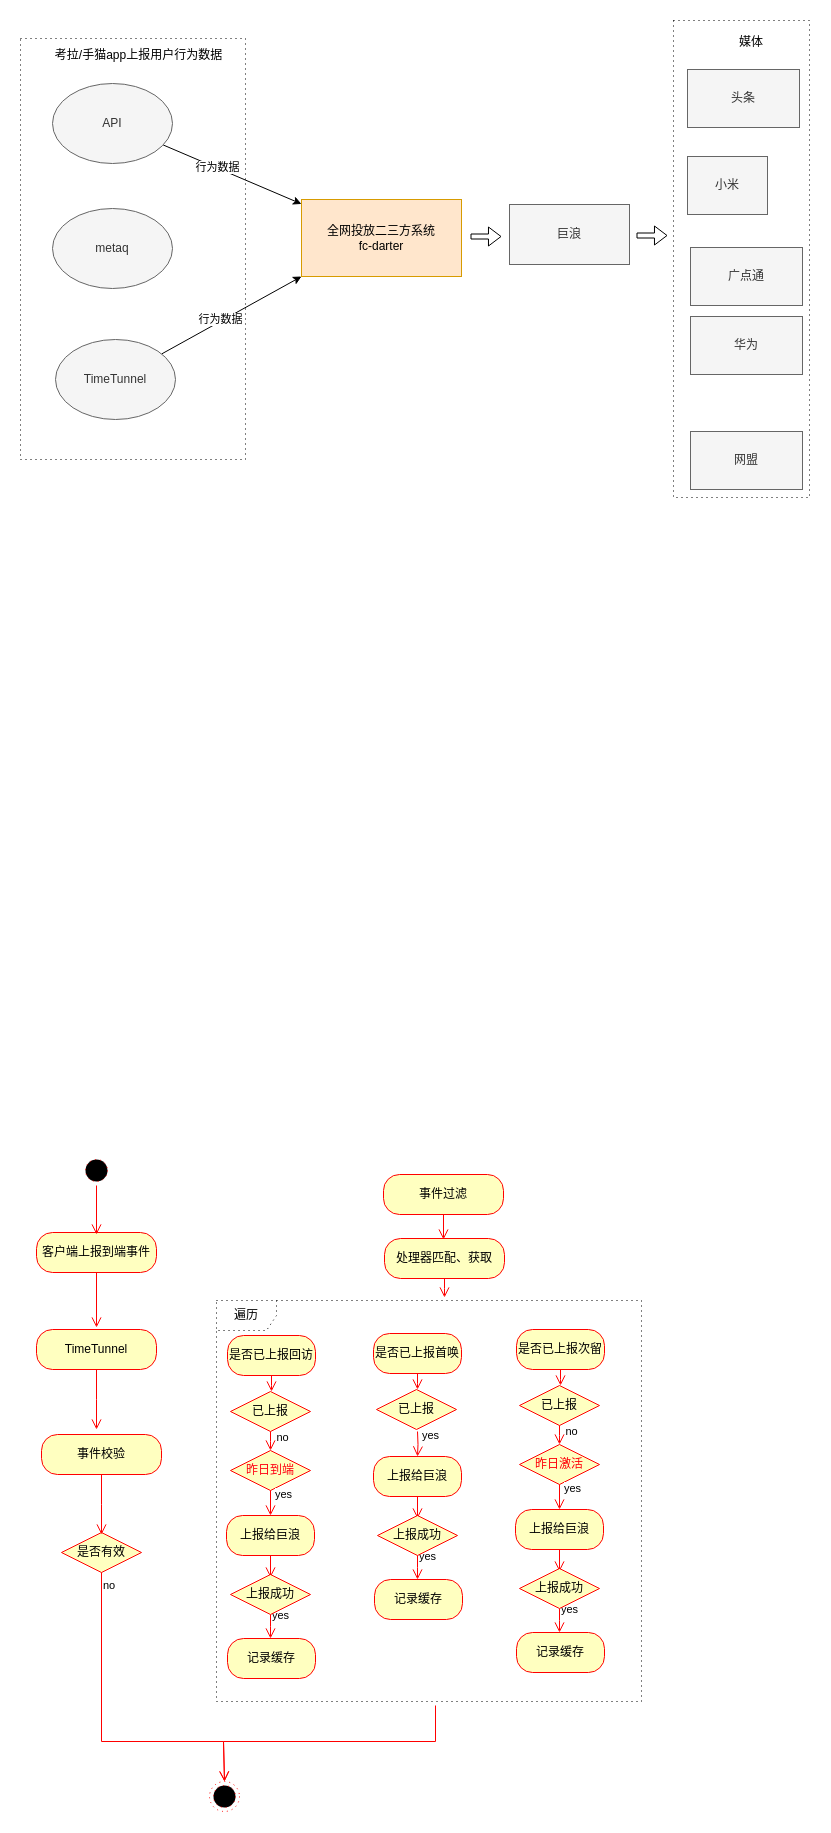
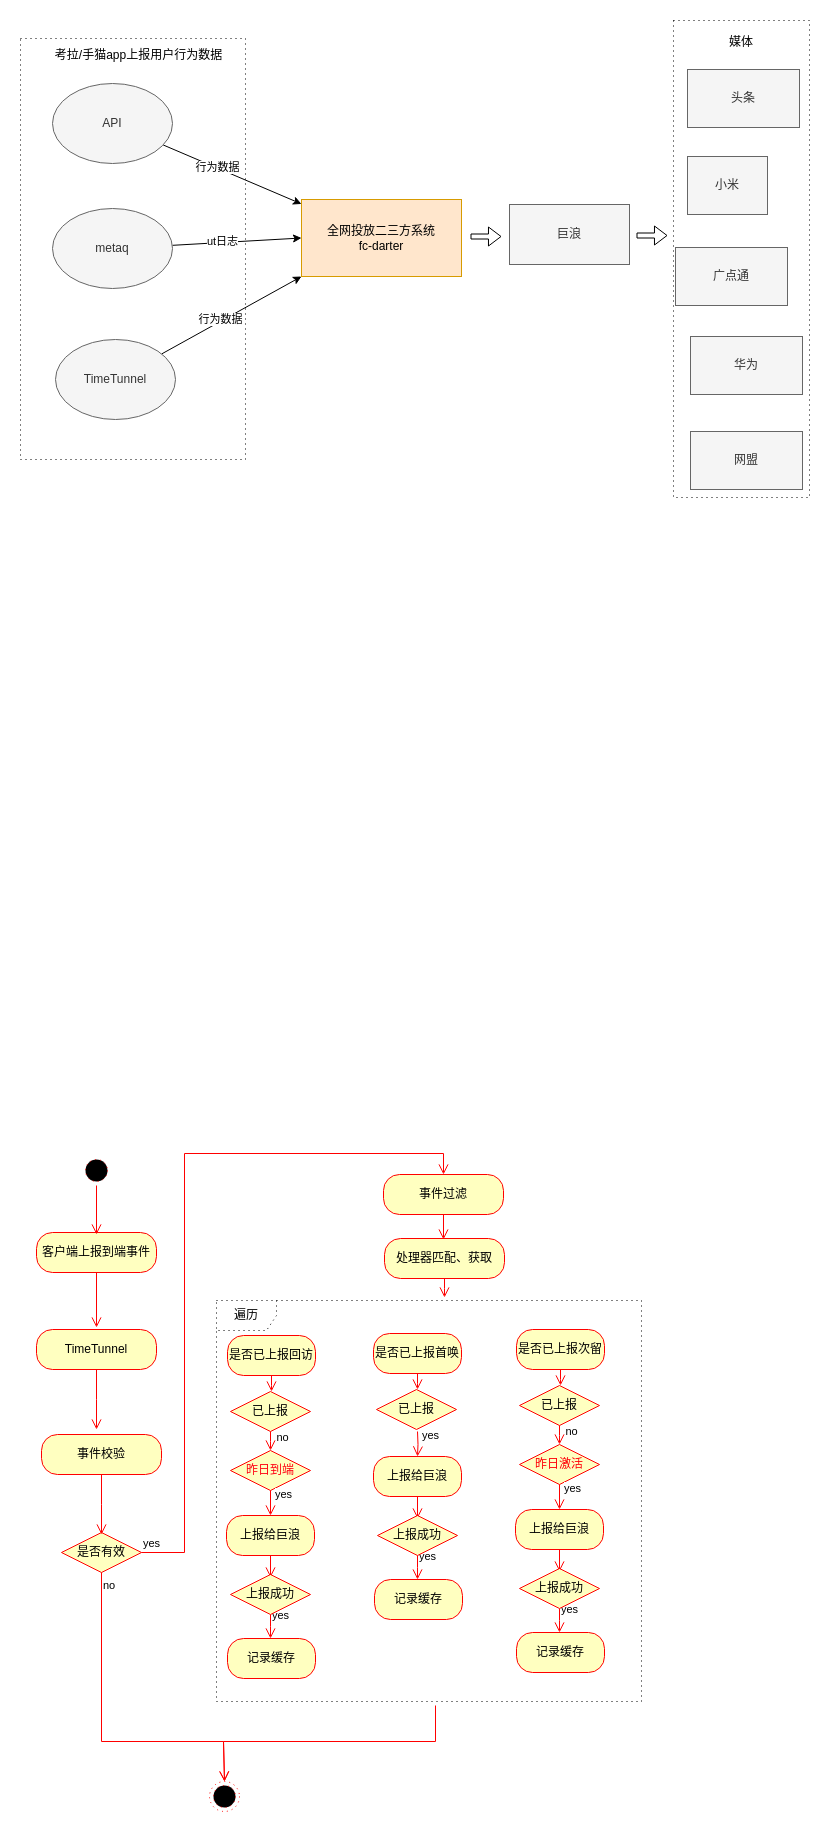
(752, 43) -> (742, 43)
none -> (233, 242)
(747, 277) -> (732, 277)
(747, 346) -> (747, 366)
none -> (185, 1237)
